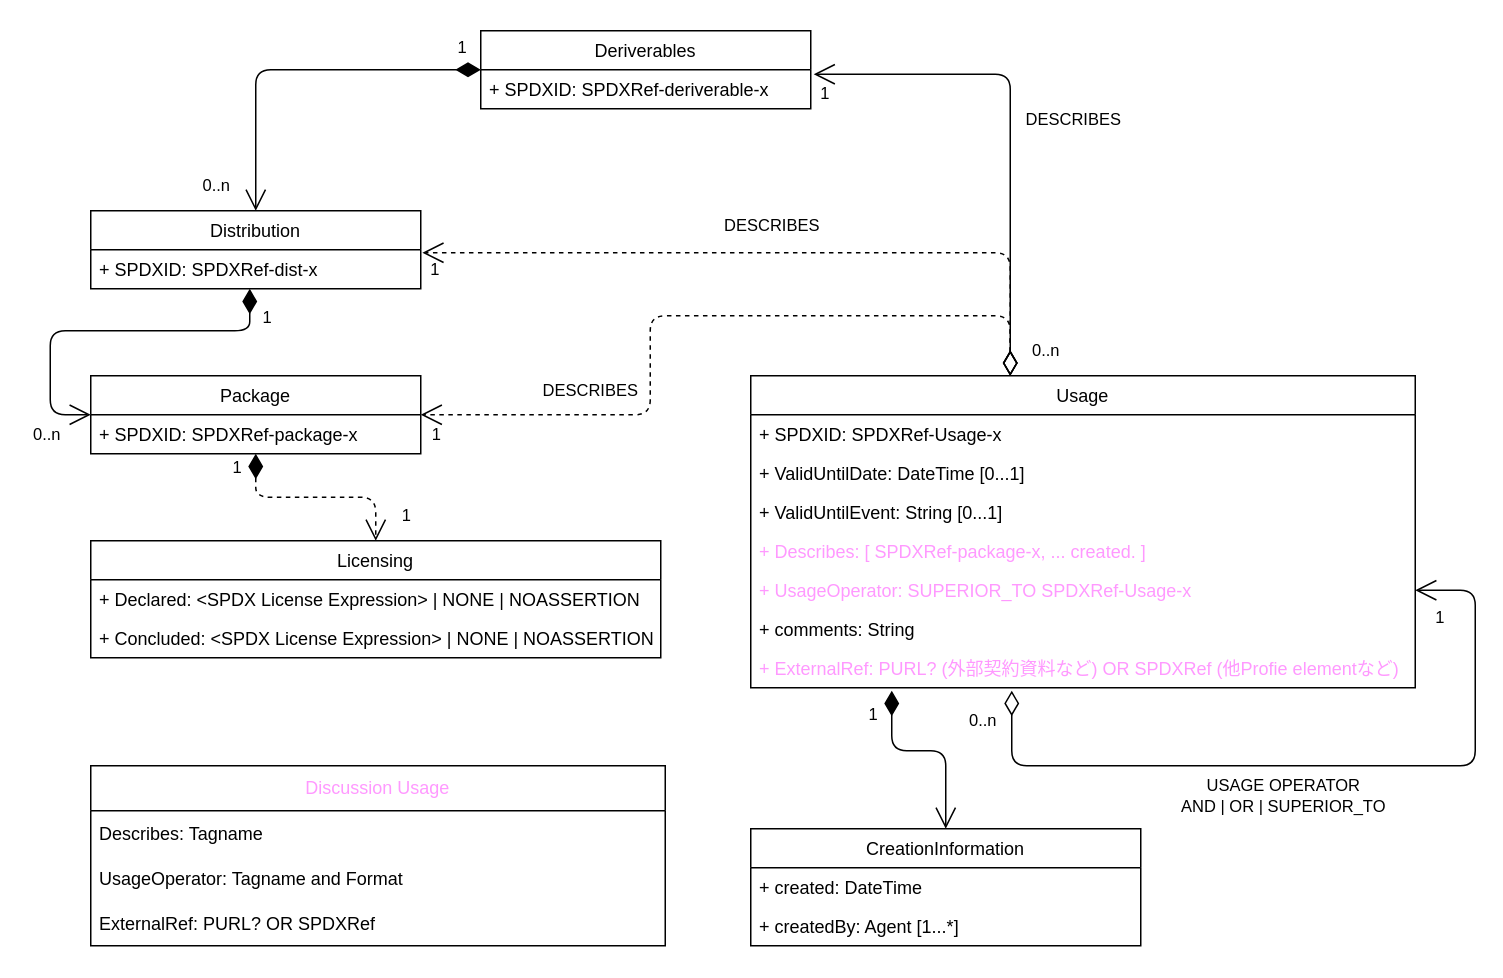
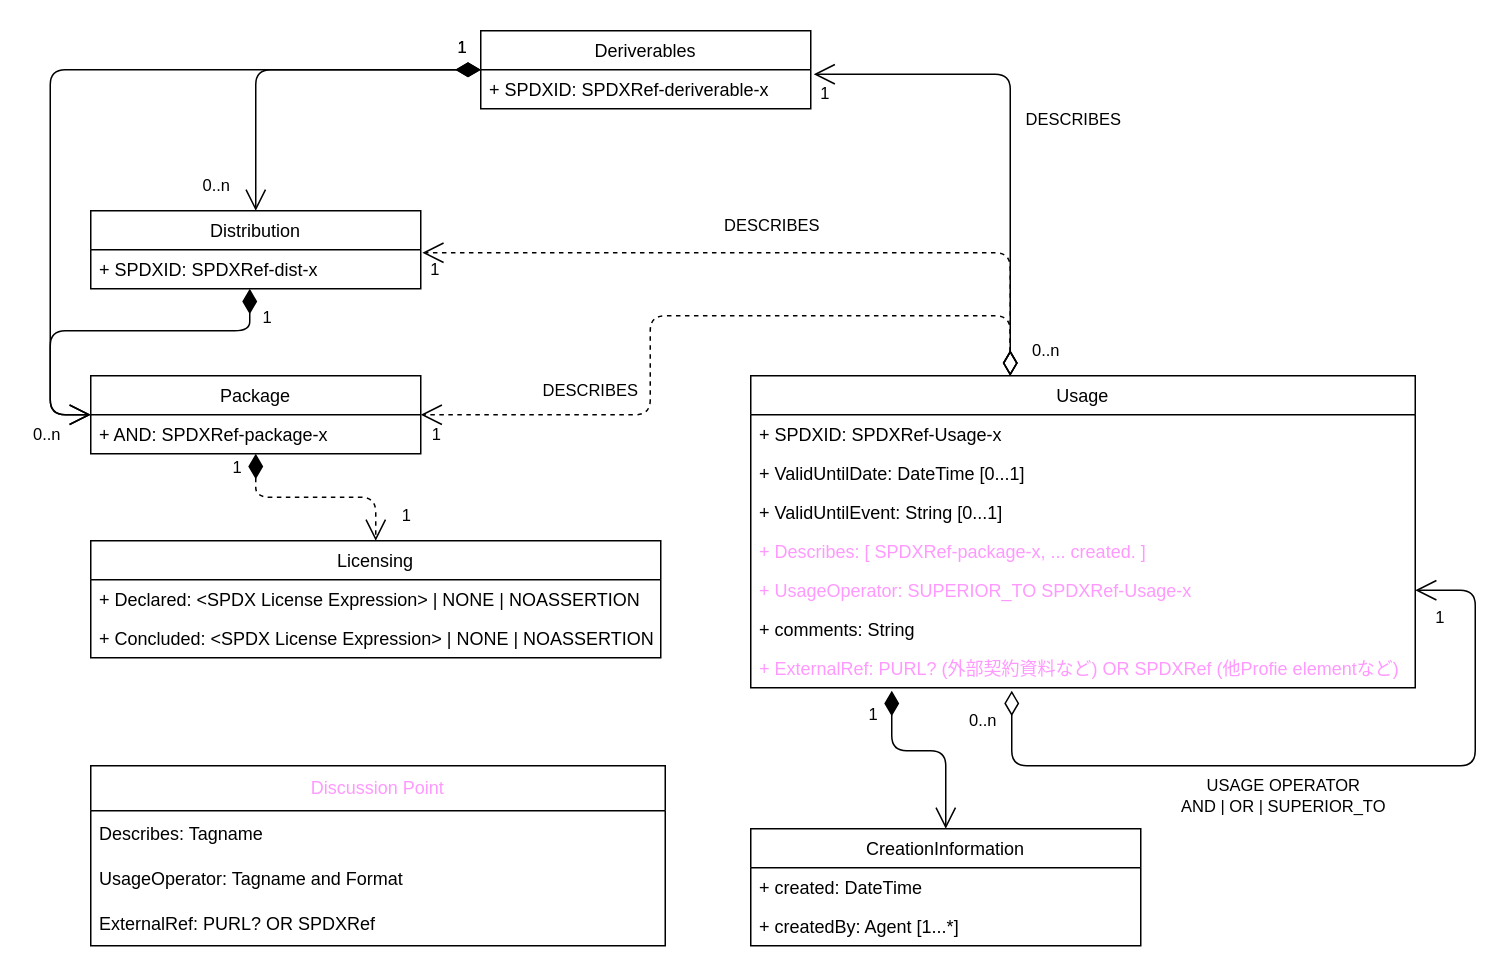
none -> (50, 103)
(228, 435) -> (213, 435)
(378, 788) -> (378, 788)
